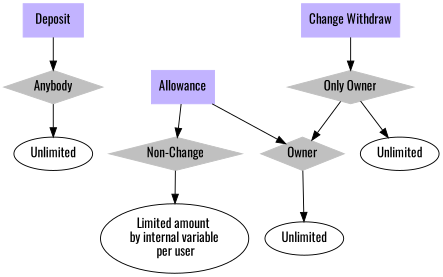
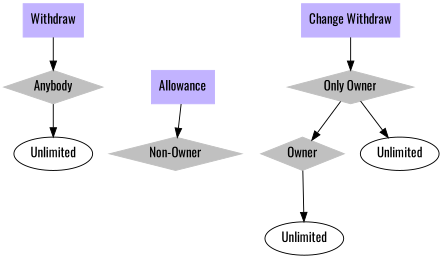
(53, 20) -> (53, 20)
(245, 122) -> none
(176, 154) -> (176, 154)
(175, 239) -> none
